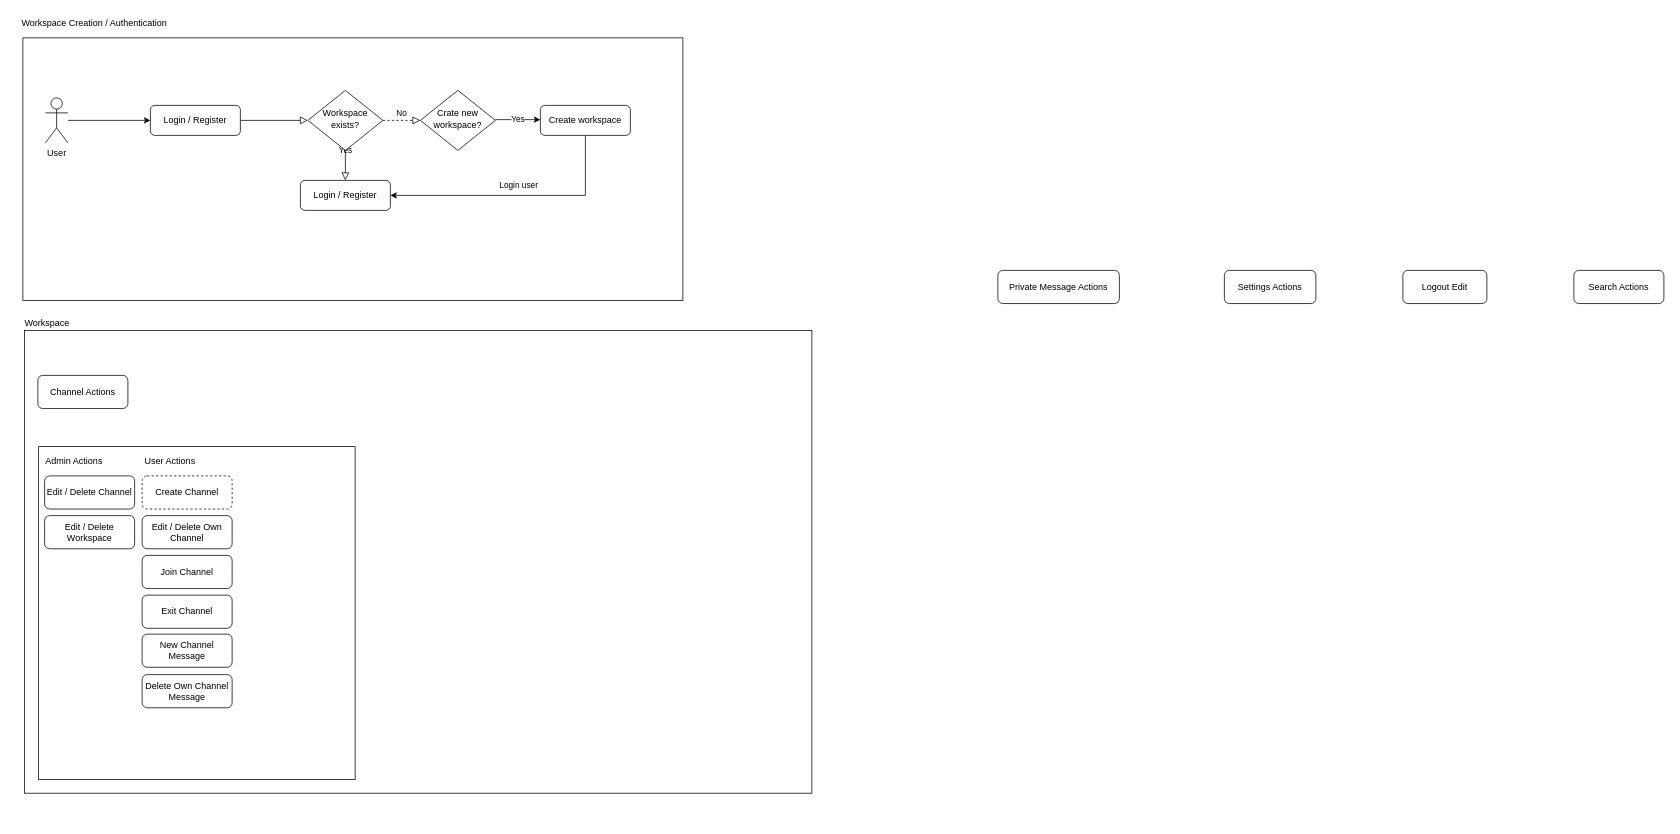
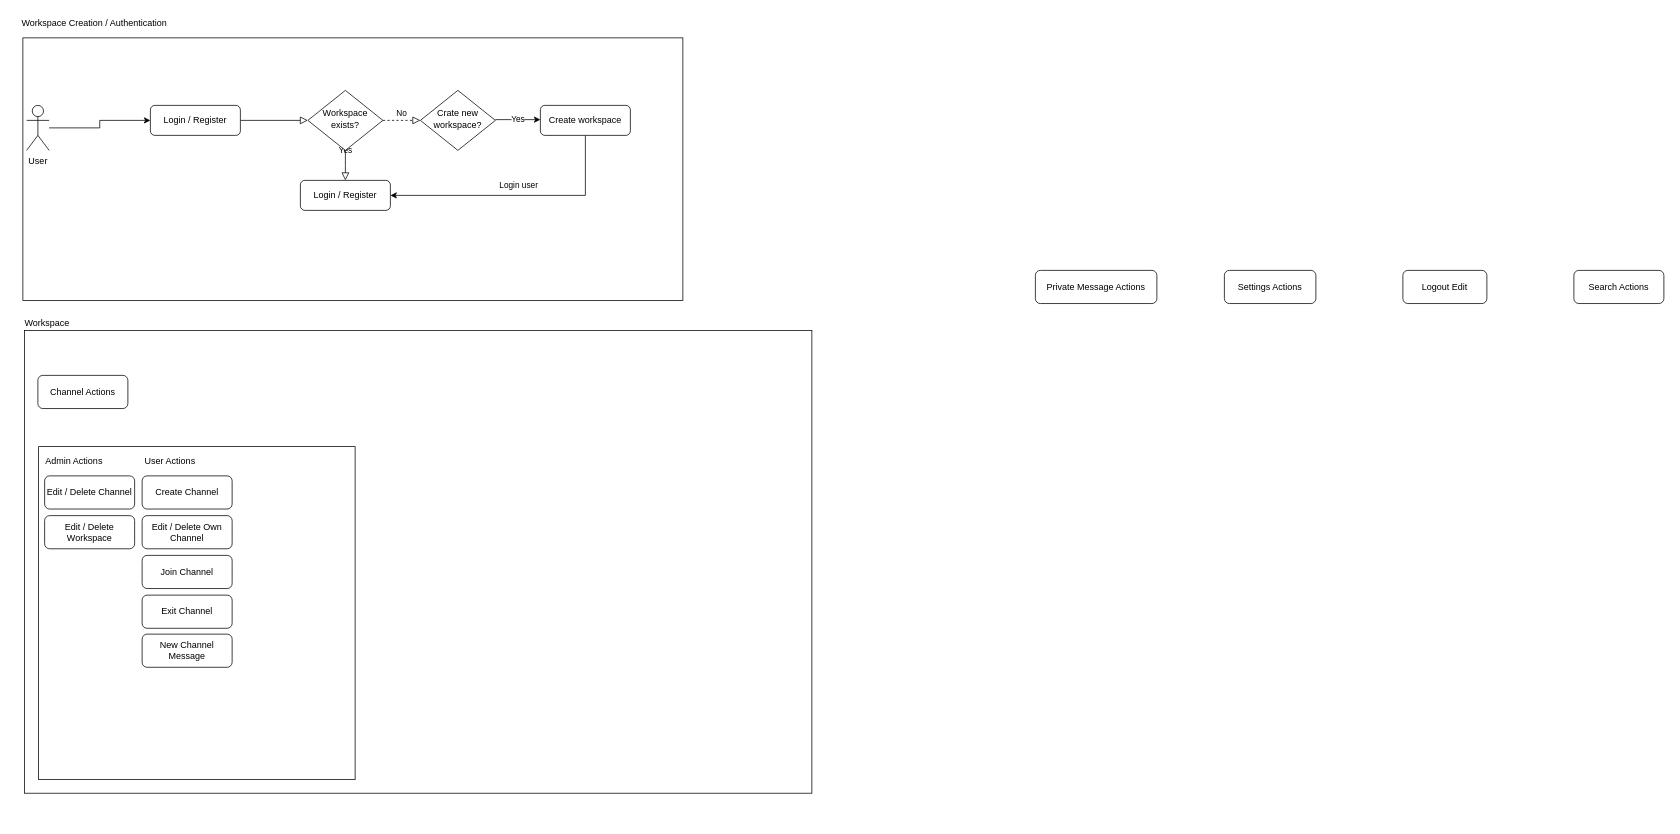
(57, 120) -> (38, 128)
(1059, 287) -> (1096, 287)
(187, 492) -> (187, 492)
(187, 691) -> none
